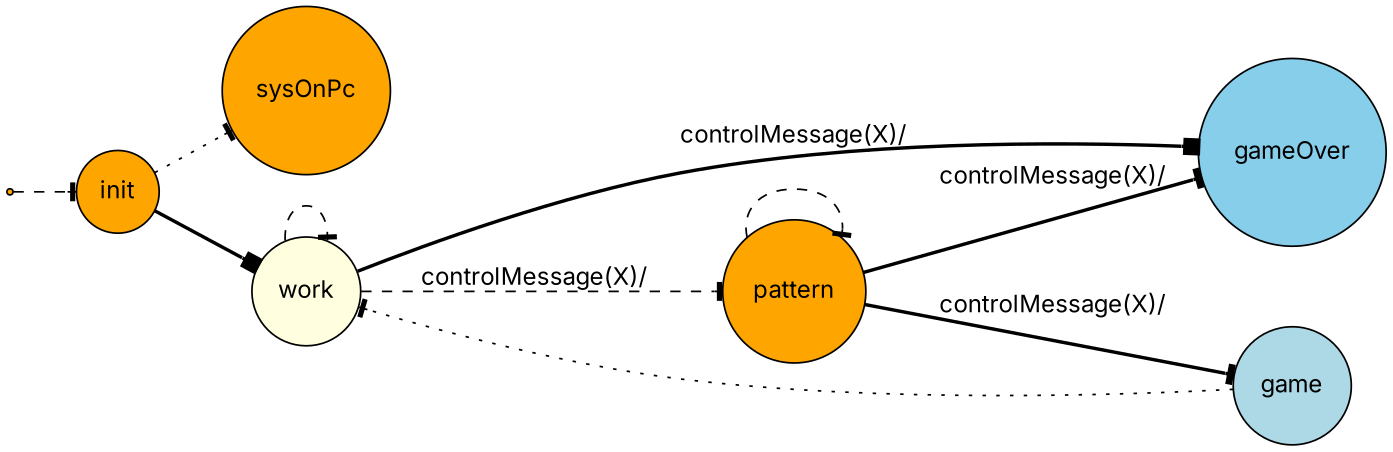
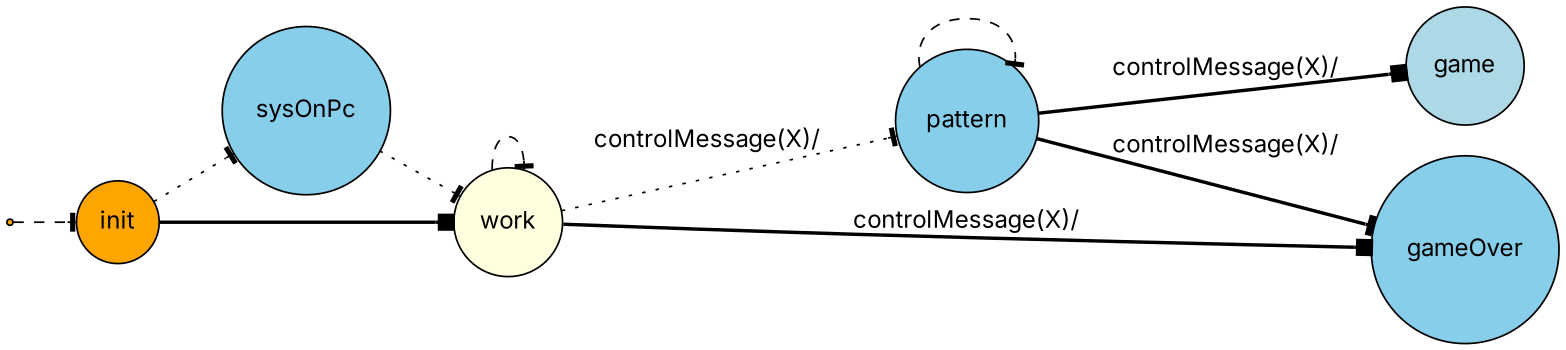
(306, 91) -> (306, 111)
(538, 291) -> (725, 174)
(794, 291) -> (967, 121)
(1045, 339) -> (1213, 94)
(796, 389) -> (416, 171)
